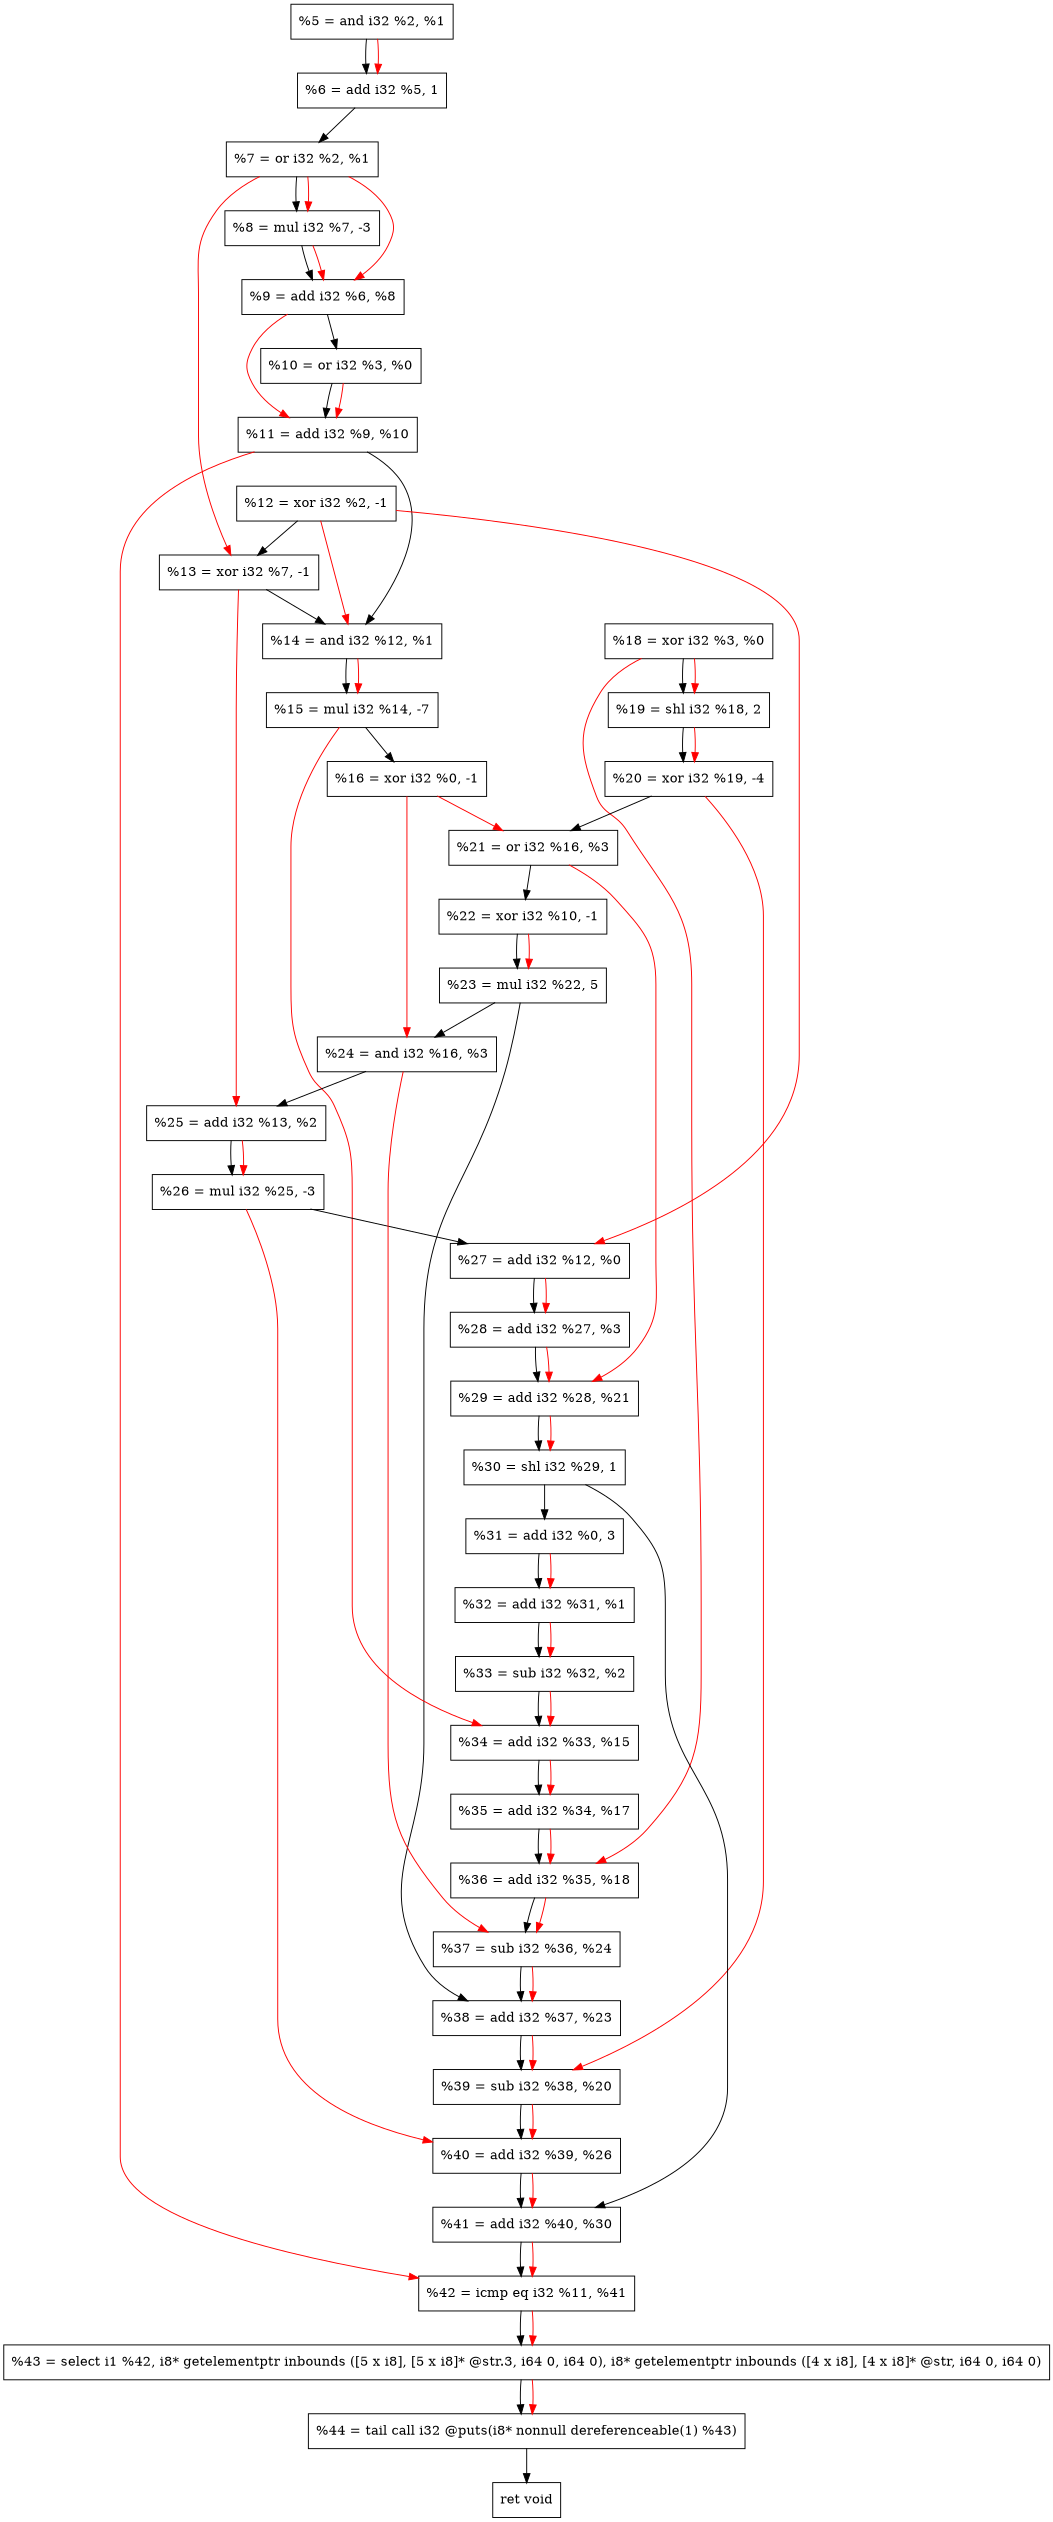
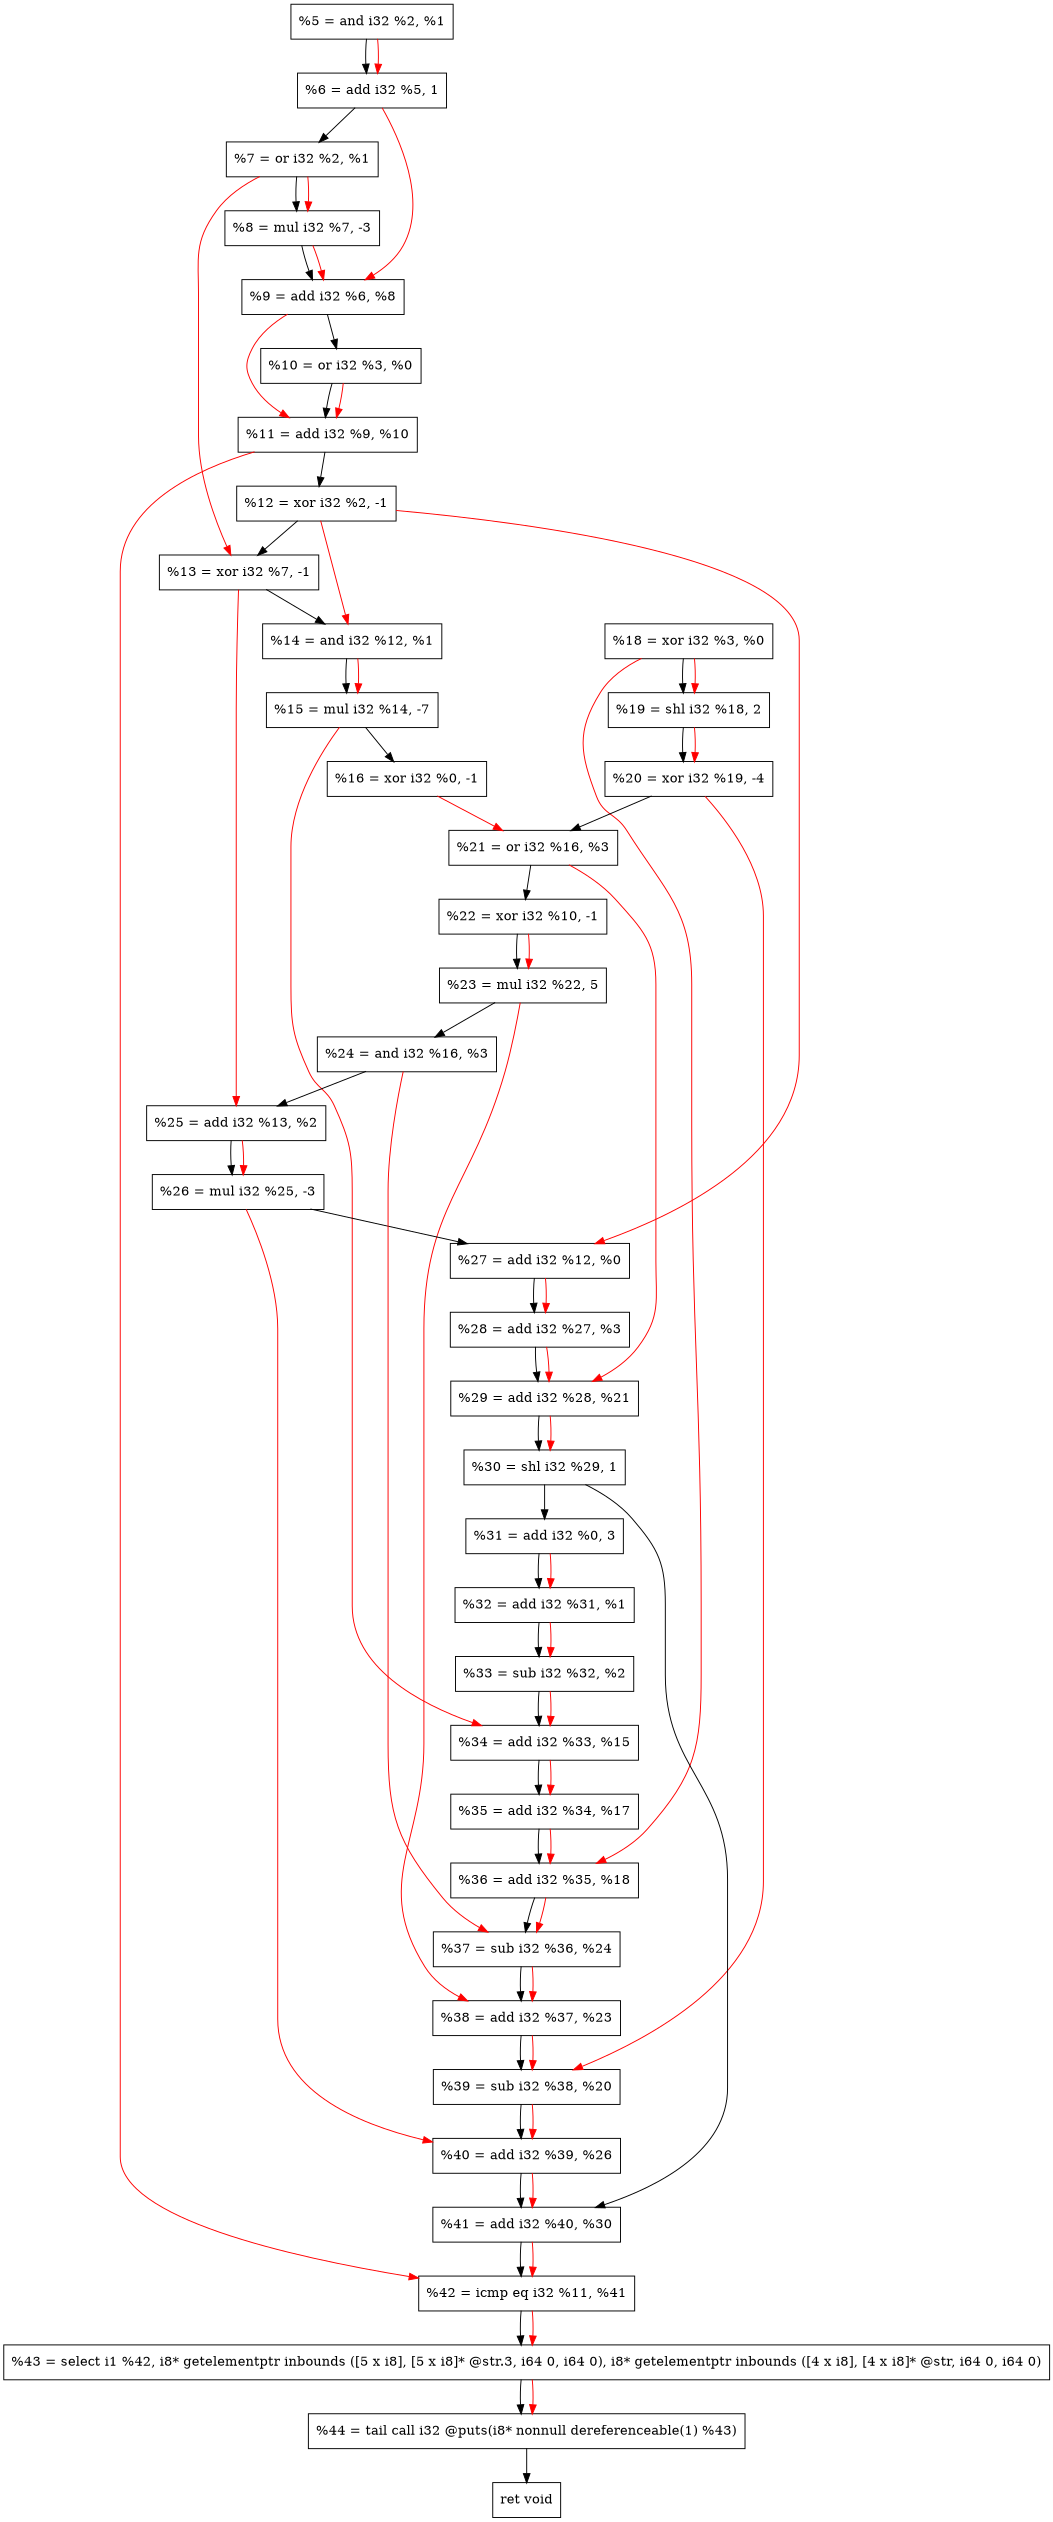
(393, 221) -> (412, 196)
(411, 530) -> (323, 465)
(407, 912) -> none
(424, 1503) -> (424, 1503)
